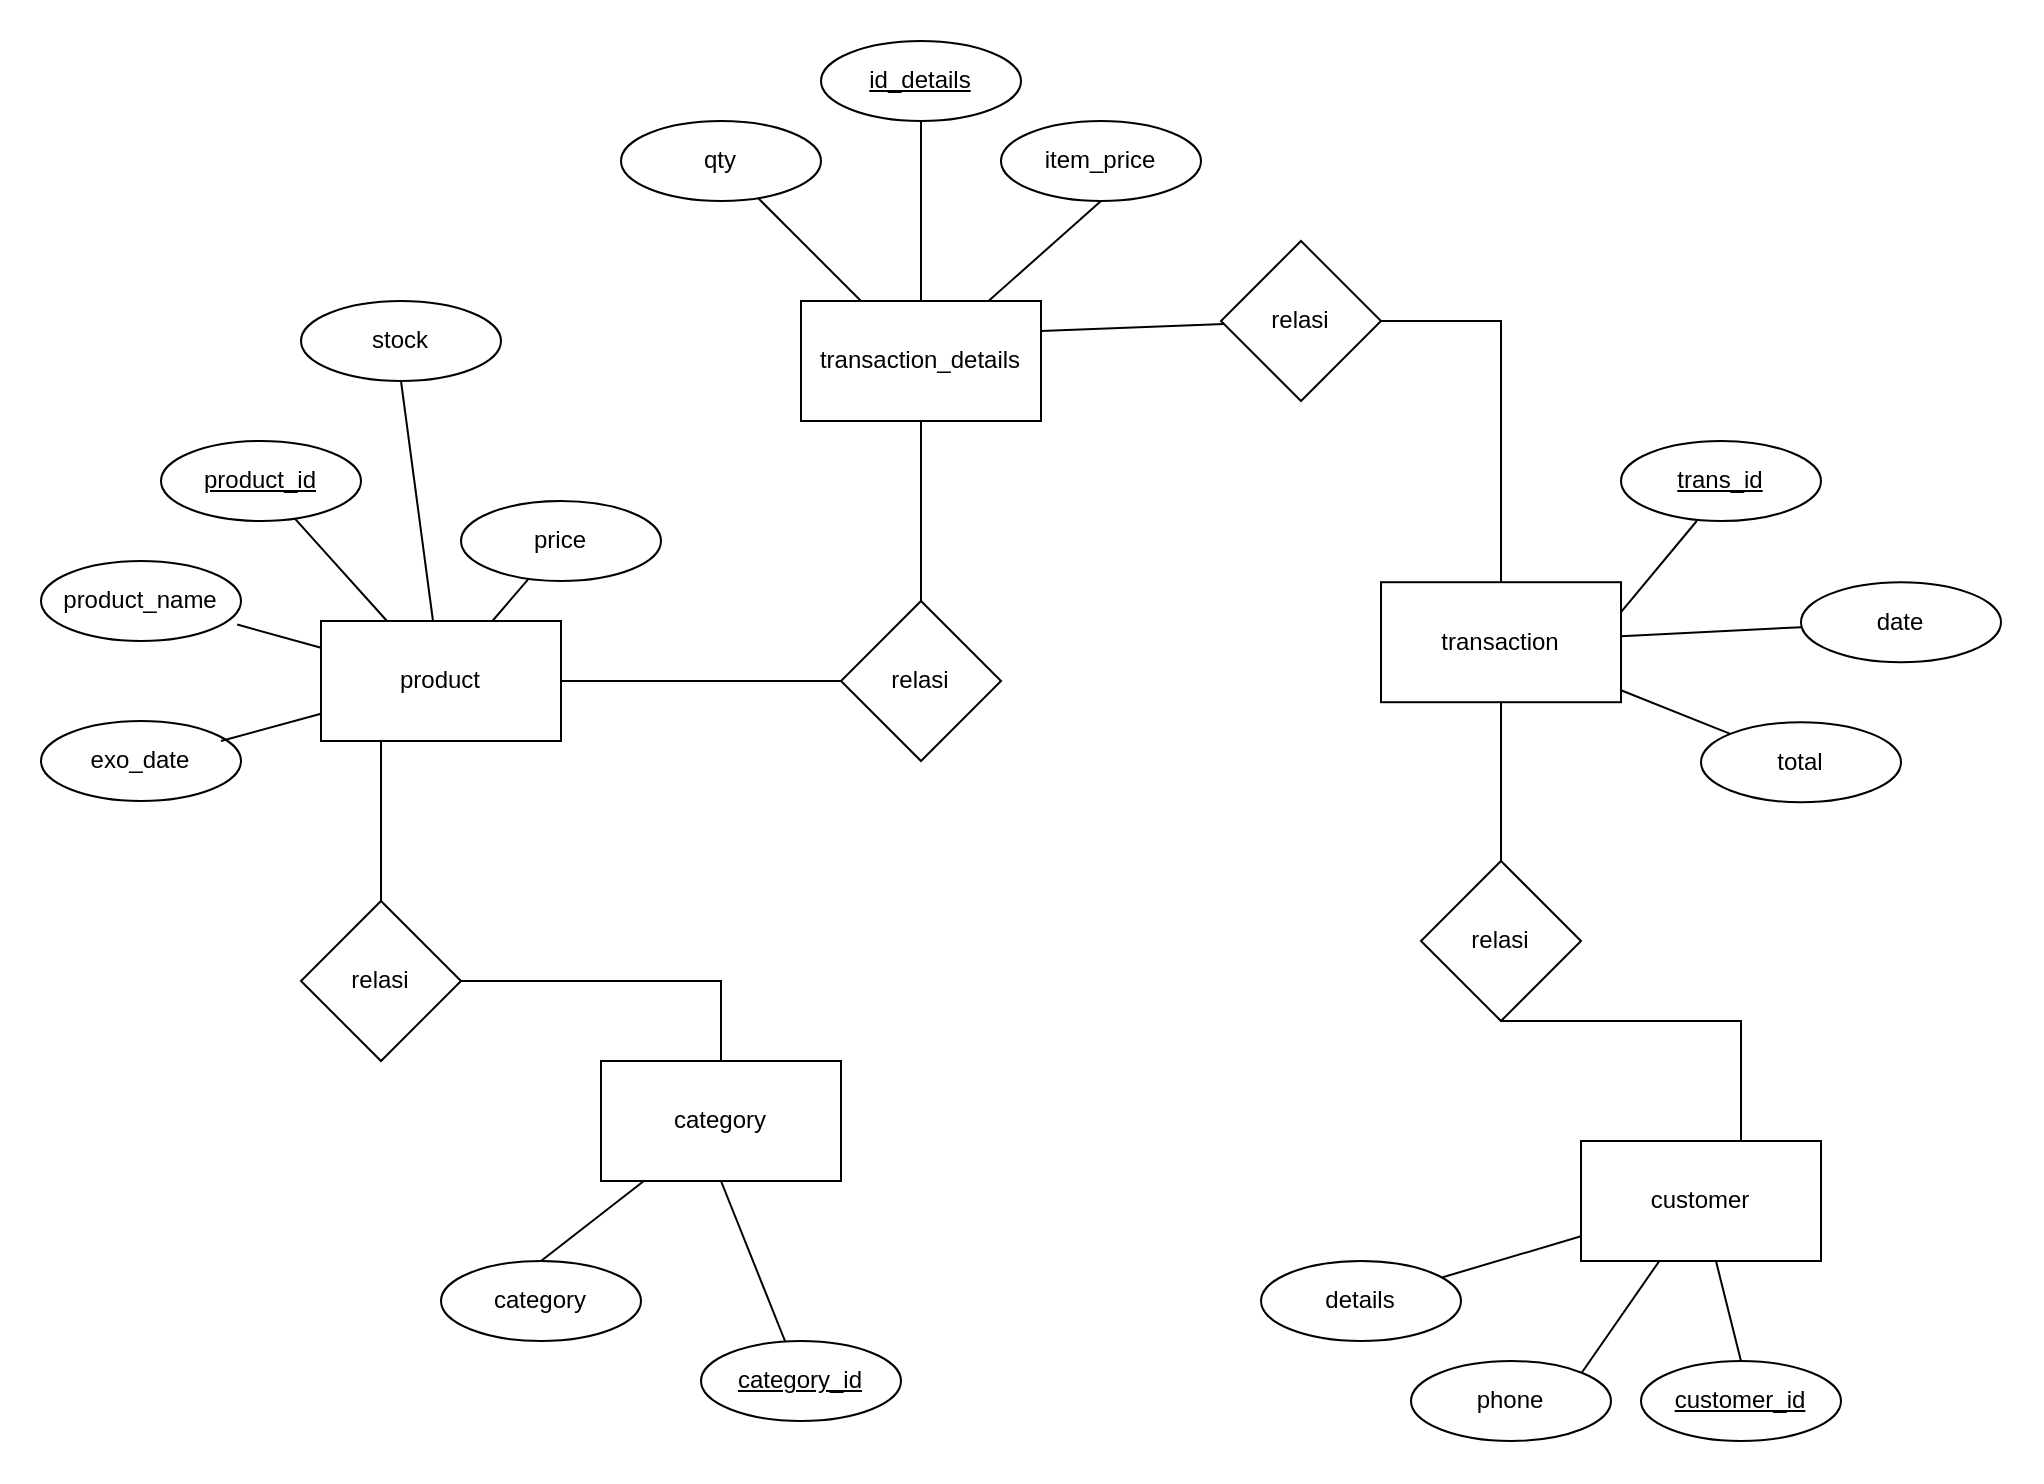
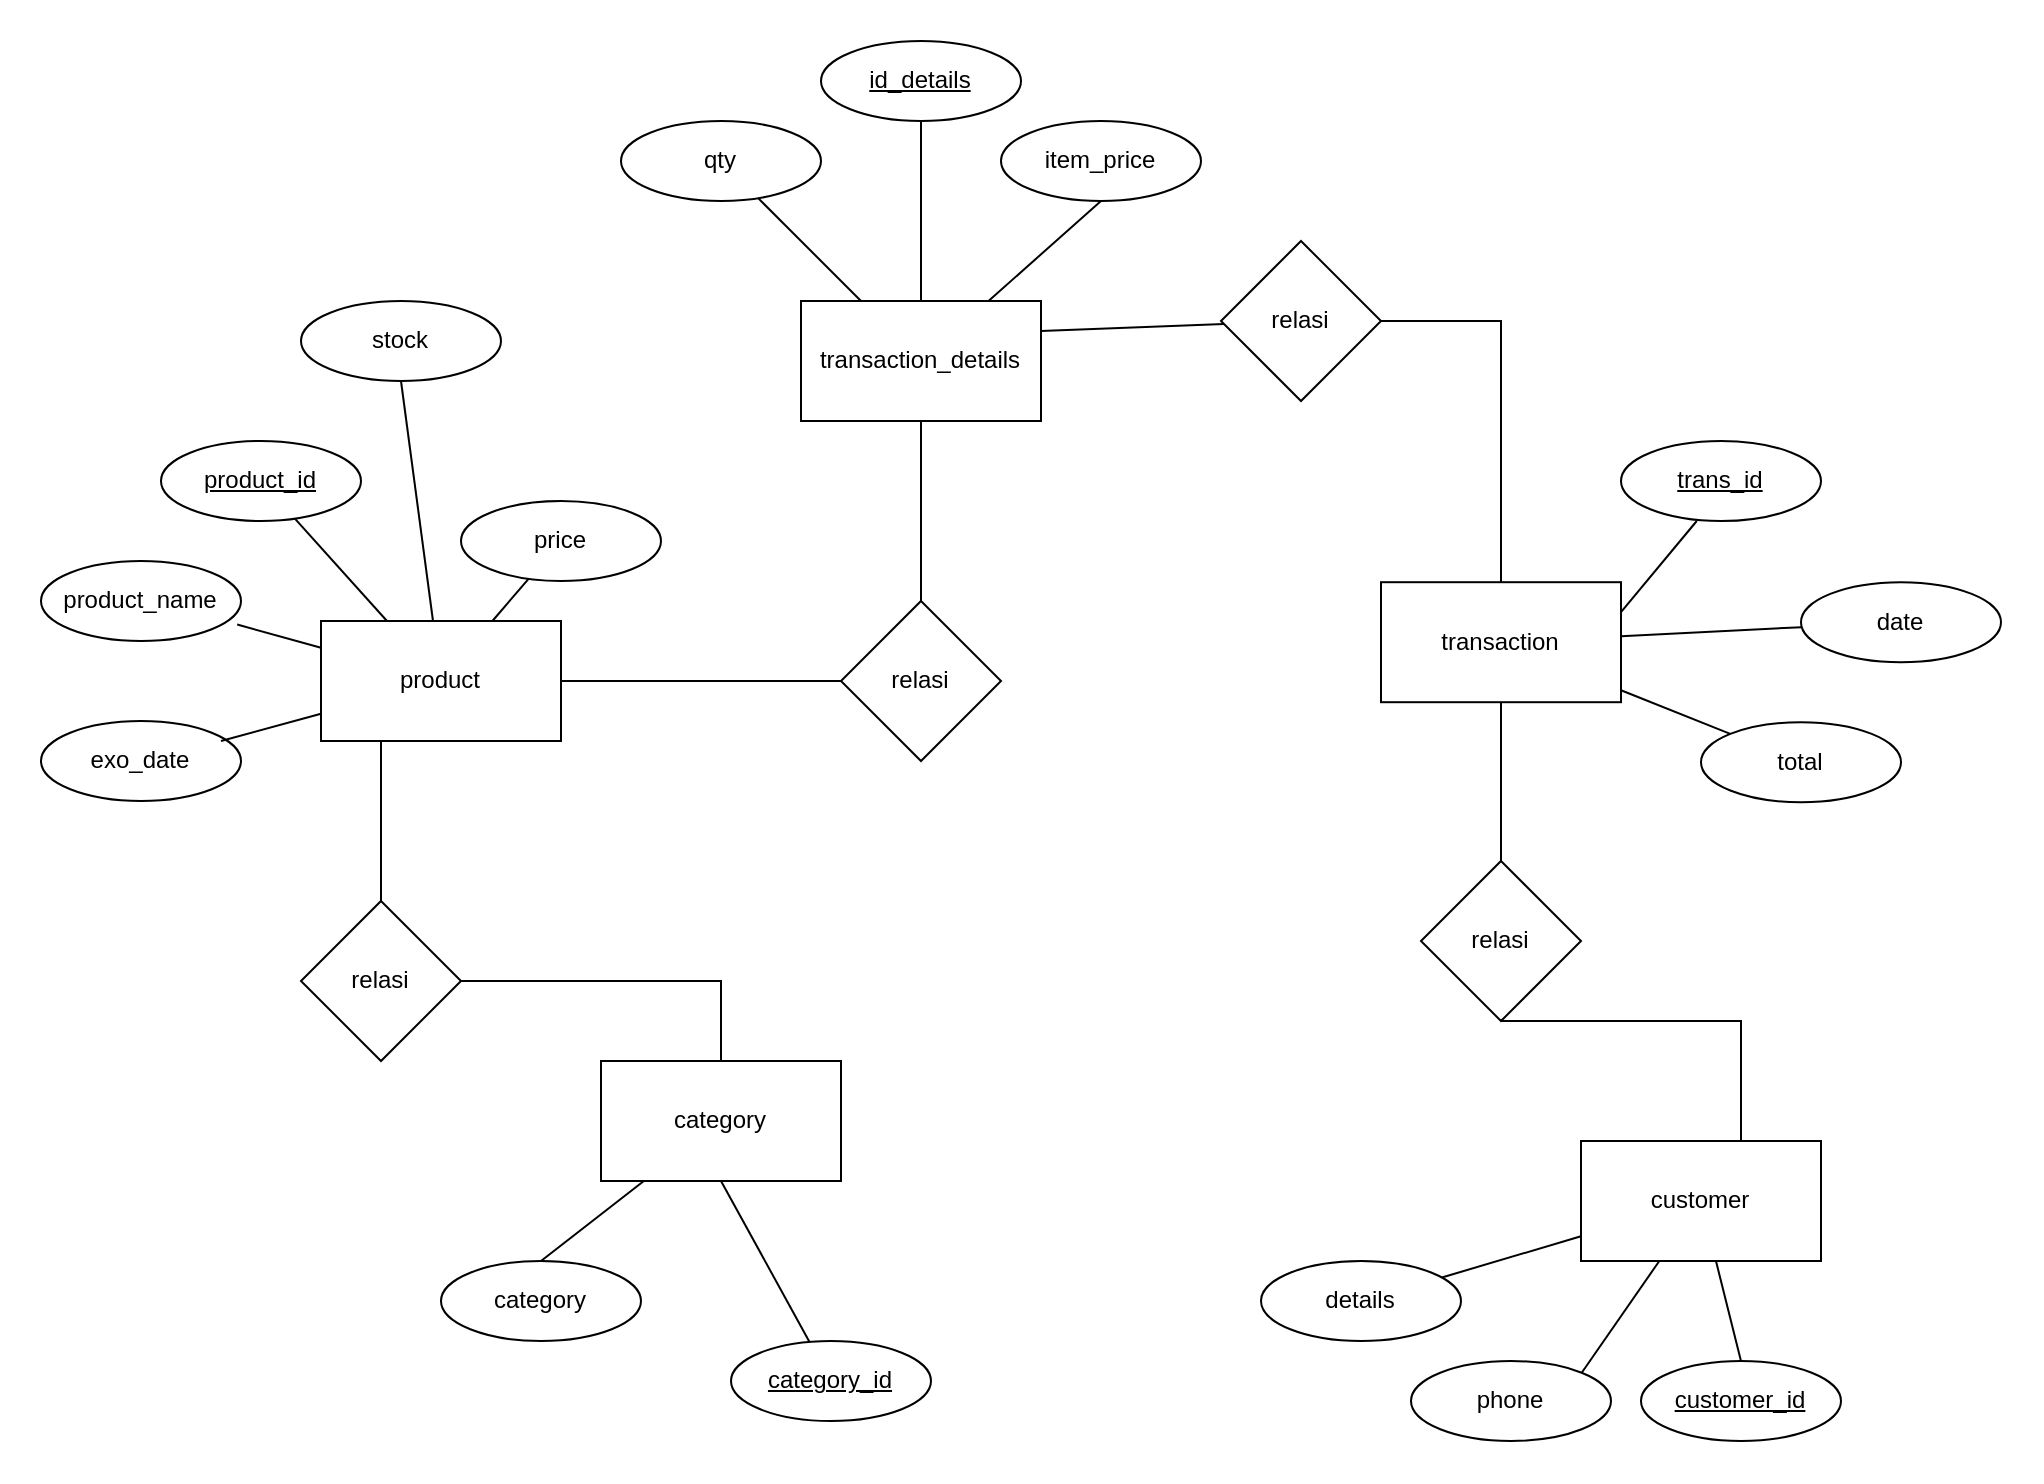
(801, 1381) -> (831, 1381)
